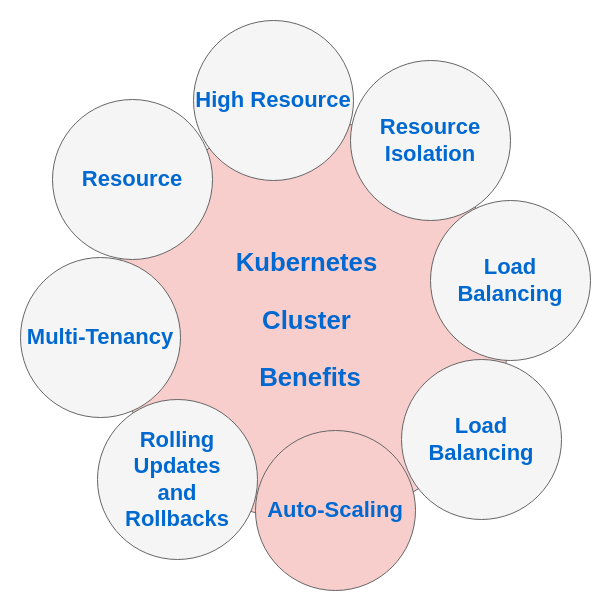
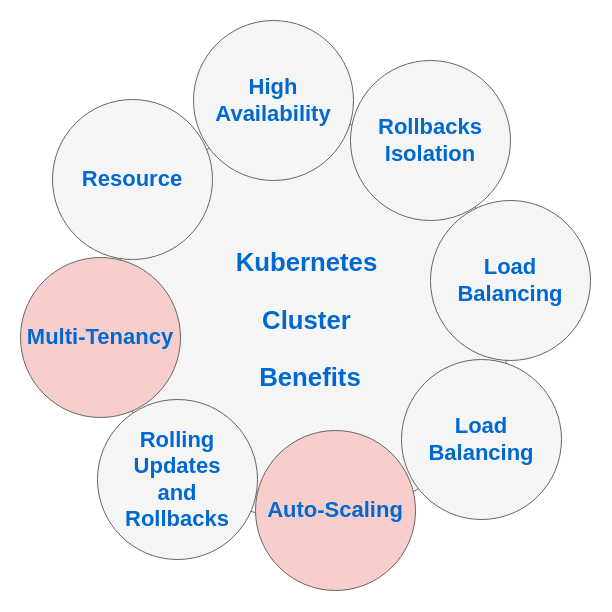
(274, 101) -> (274, 101)
(431, 141) -> (431, 141)
(311, 321) -> (311, 321)
(101, 338) -> (101, 338)
